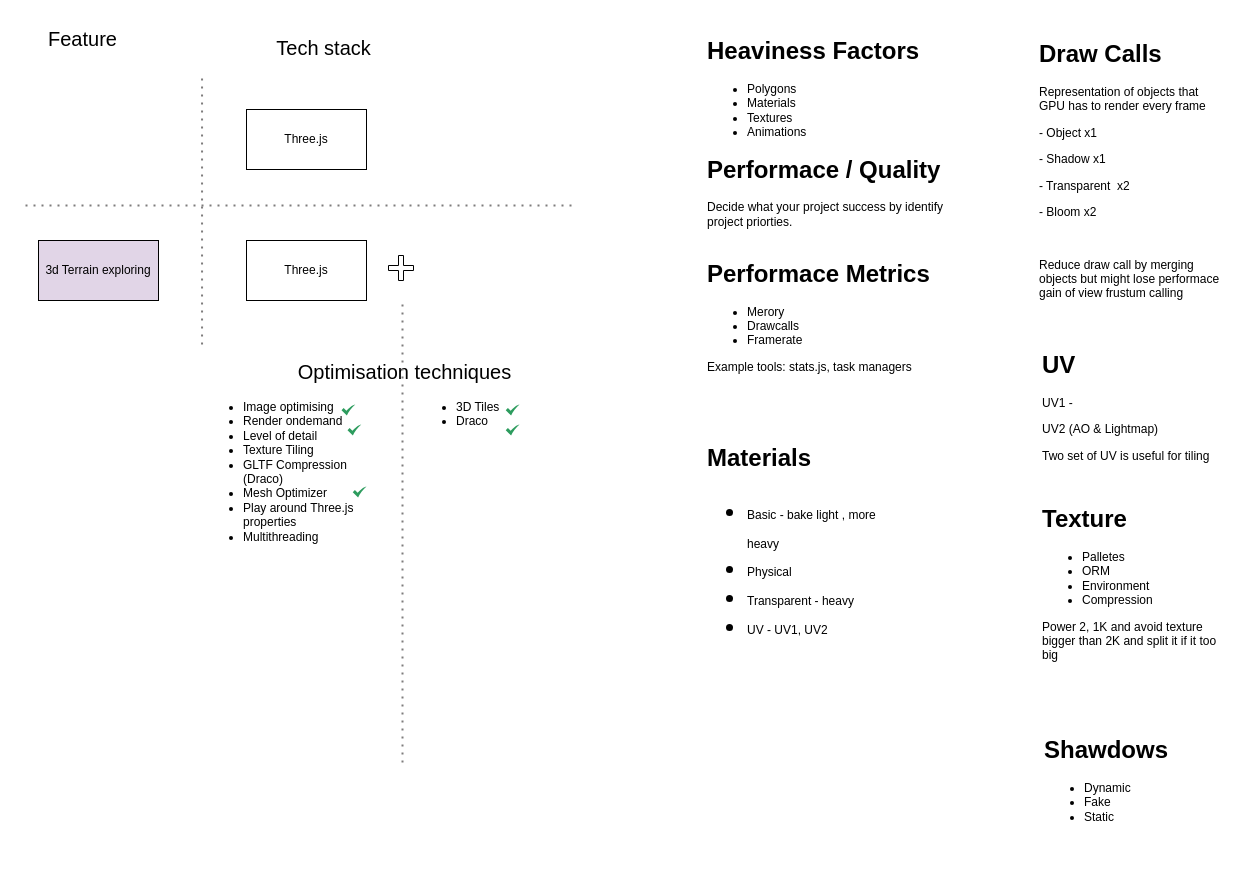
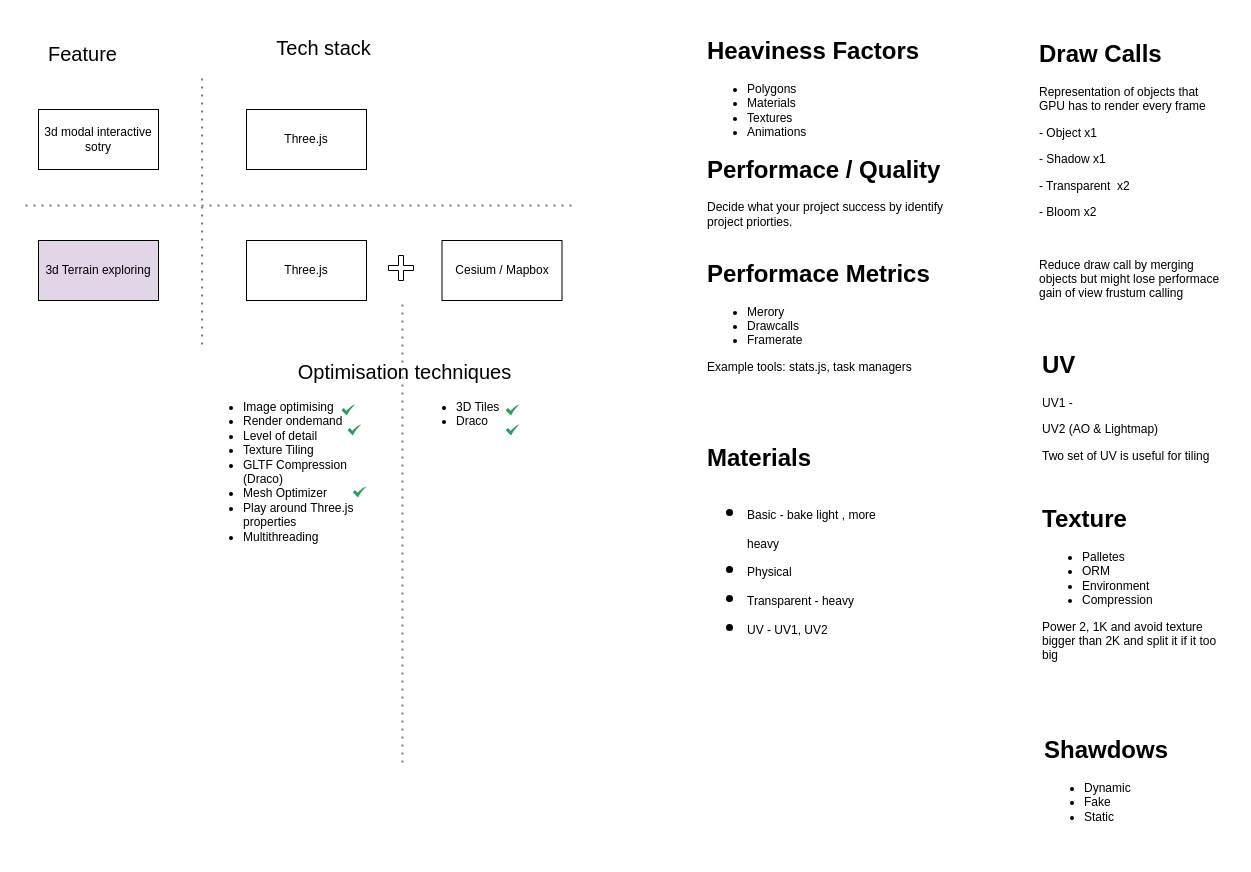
(82, 39) -> (82, 54)
none -> (99, 140)
none -> (502, 271)
